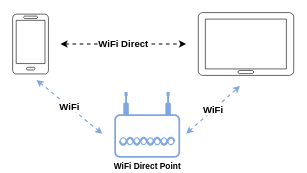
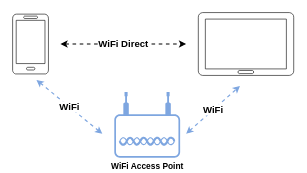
(148, 167) -> (148, 167)
